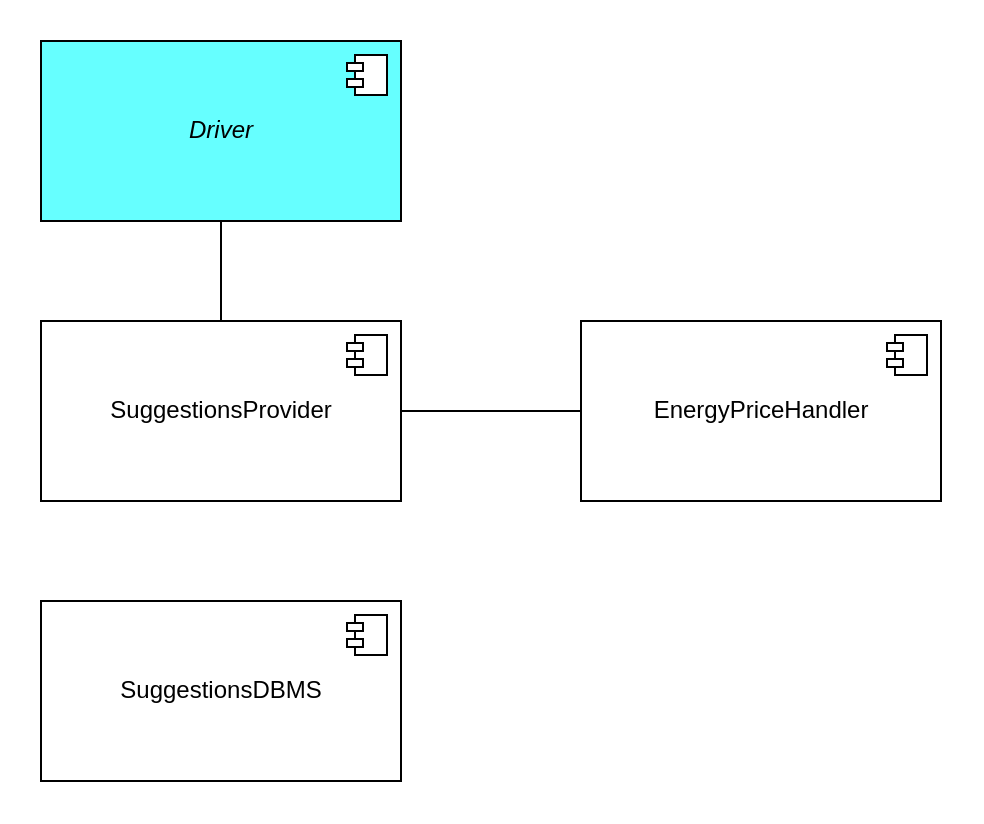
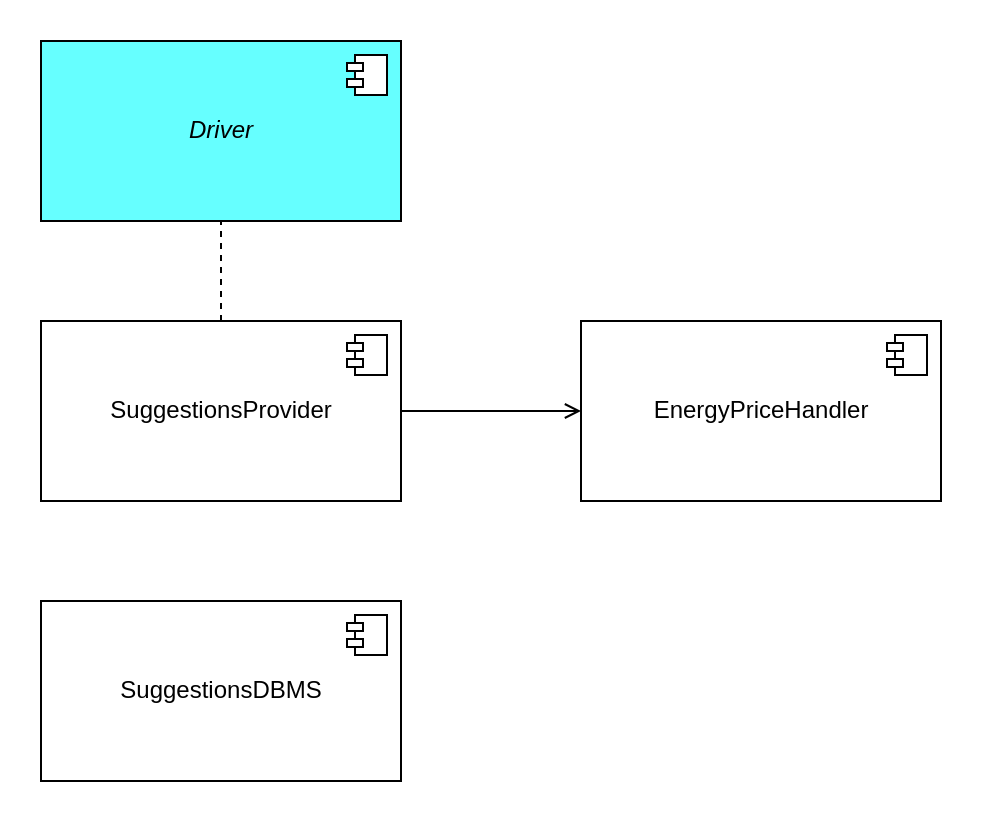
(221, 271) -> (221, 271)
(574, 411) -> (573, 411)
